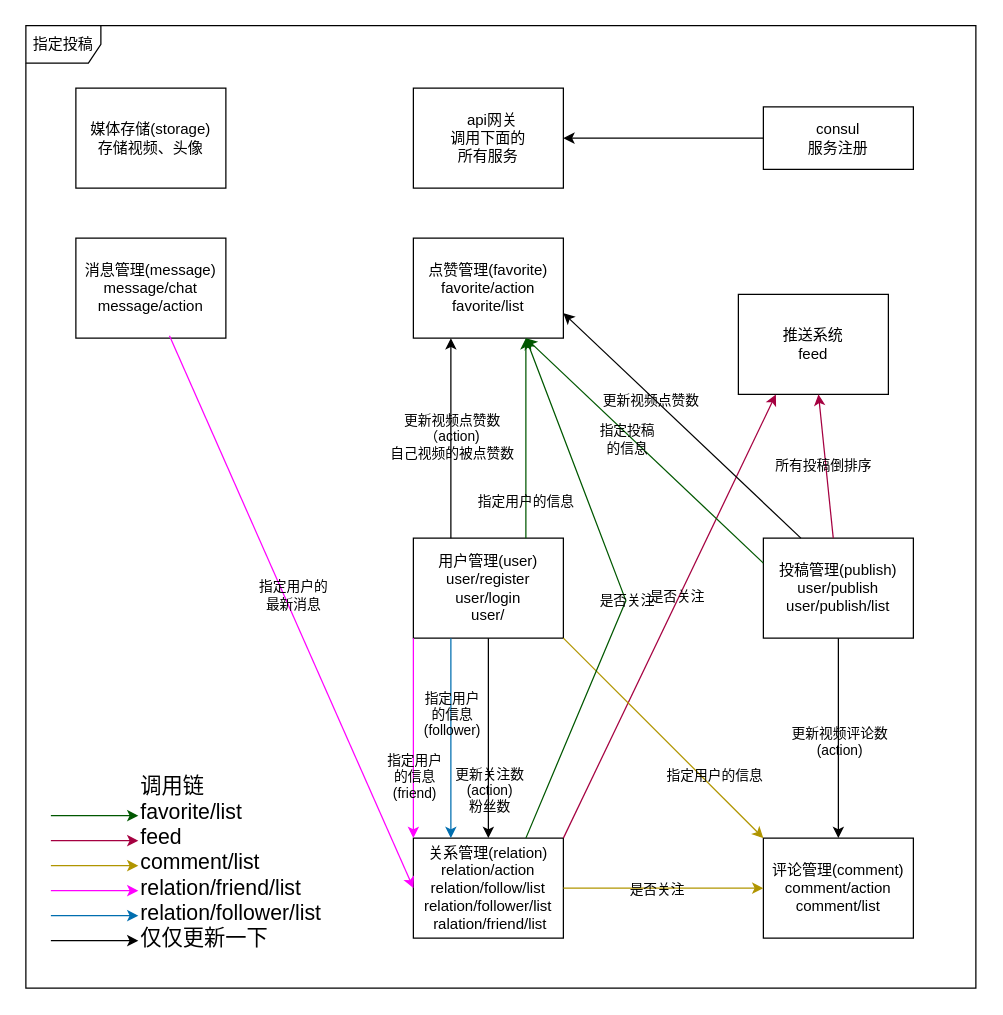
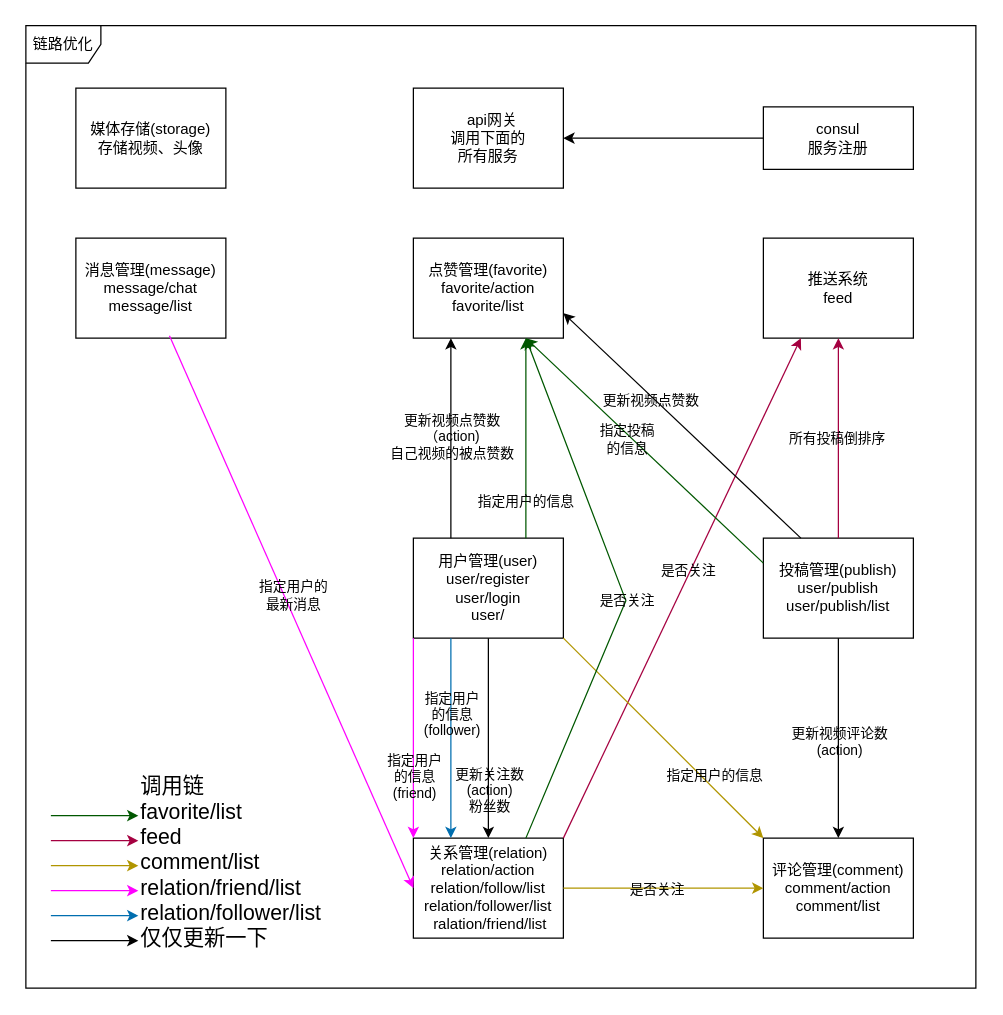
(63, 44) -> (63, 44)
(151, 288) -> (151, 288)
(813, 344) -> (838, 288)
